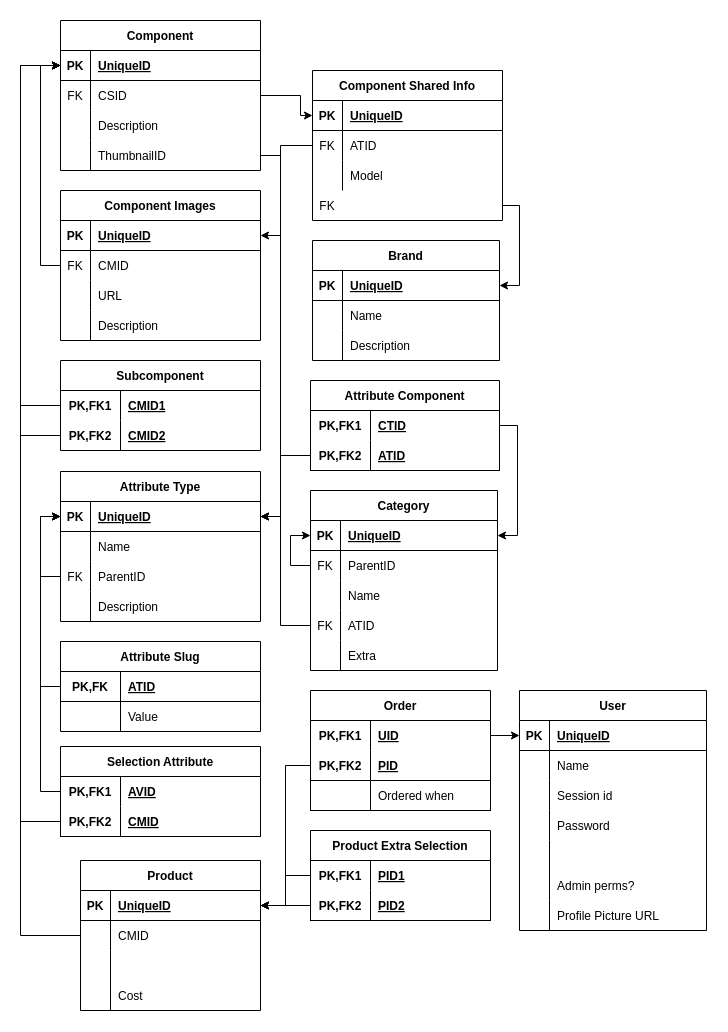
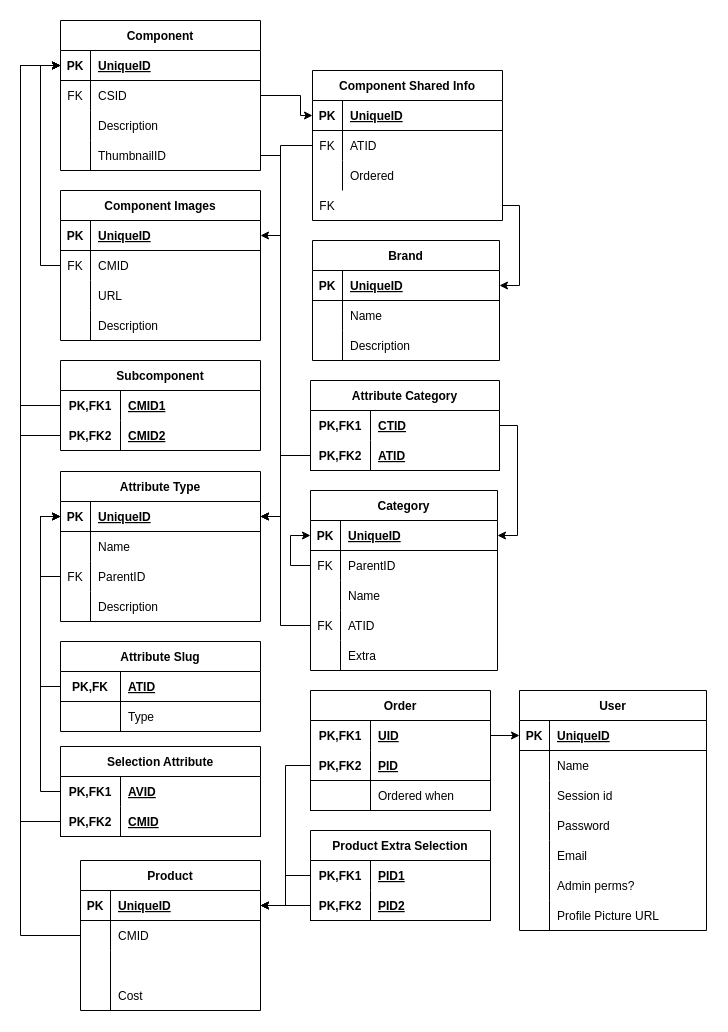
(365, 176) -> (374, 176)
(405, 396) -> (405, 396)
(143, 717) -> (141, 717)
none -> (628, 856)
